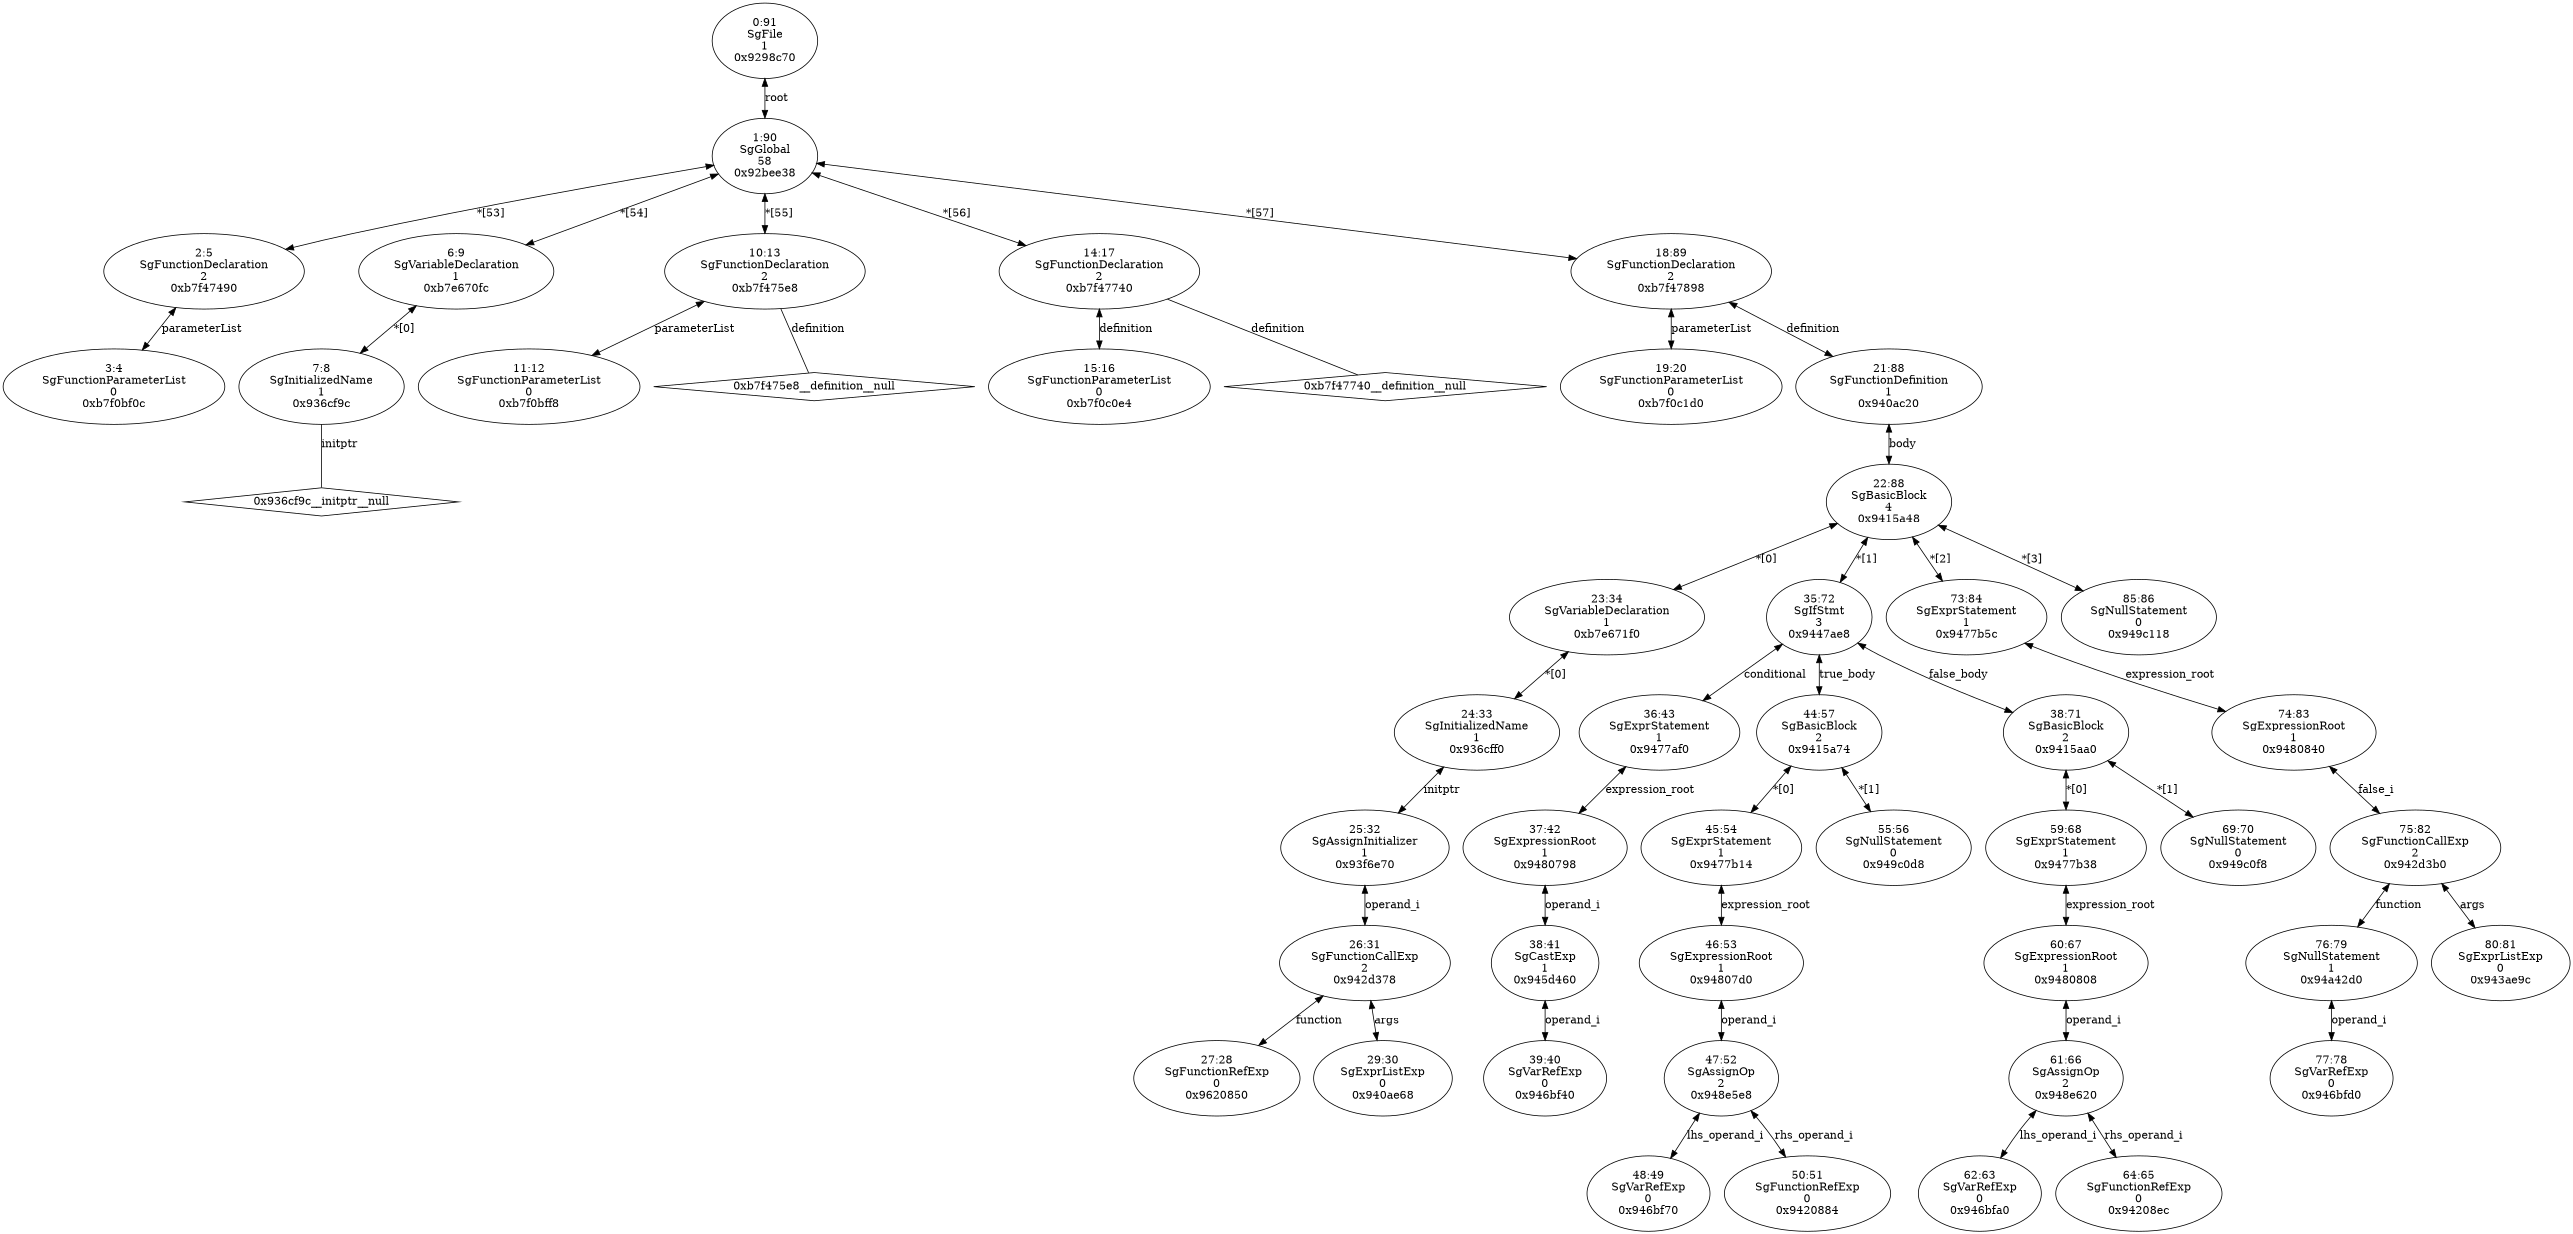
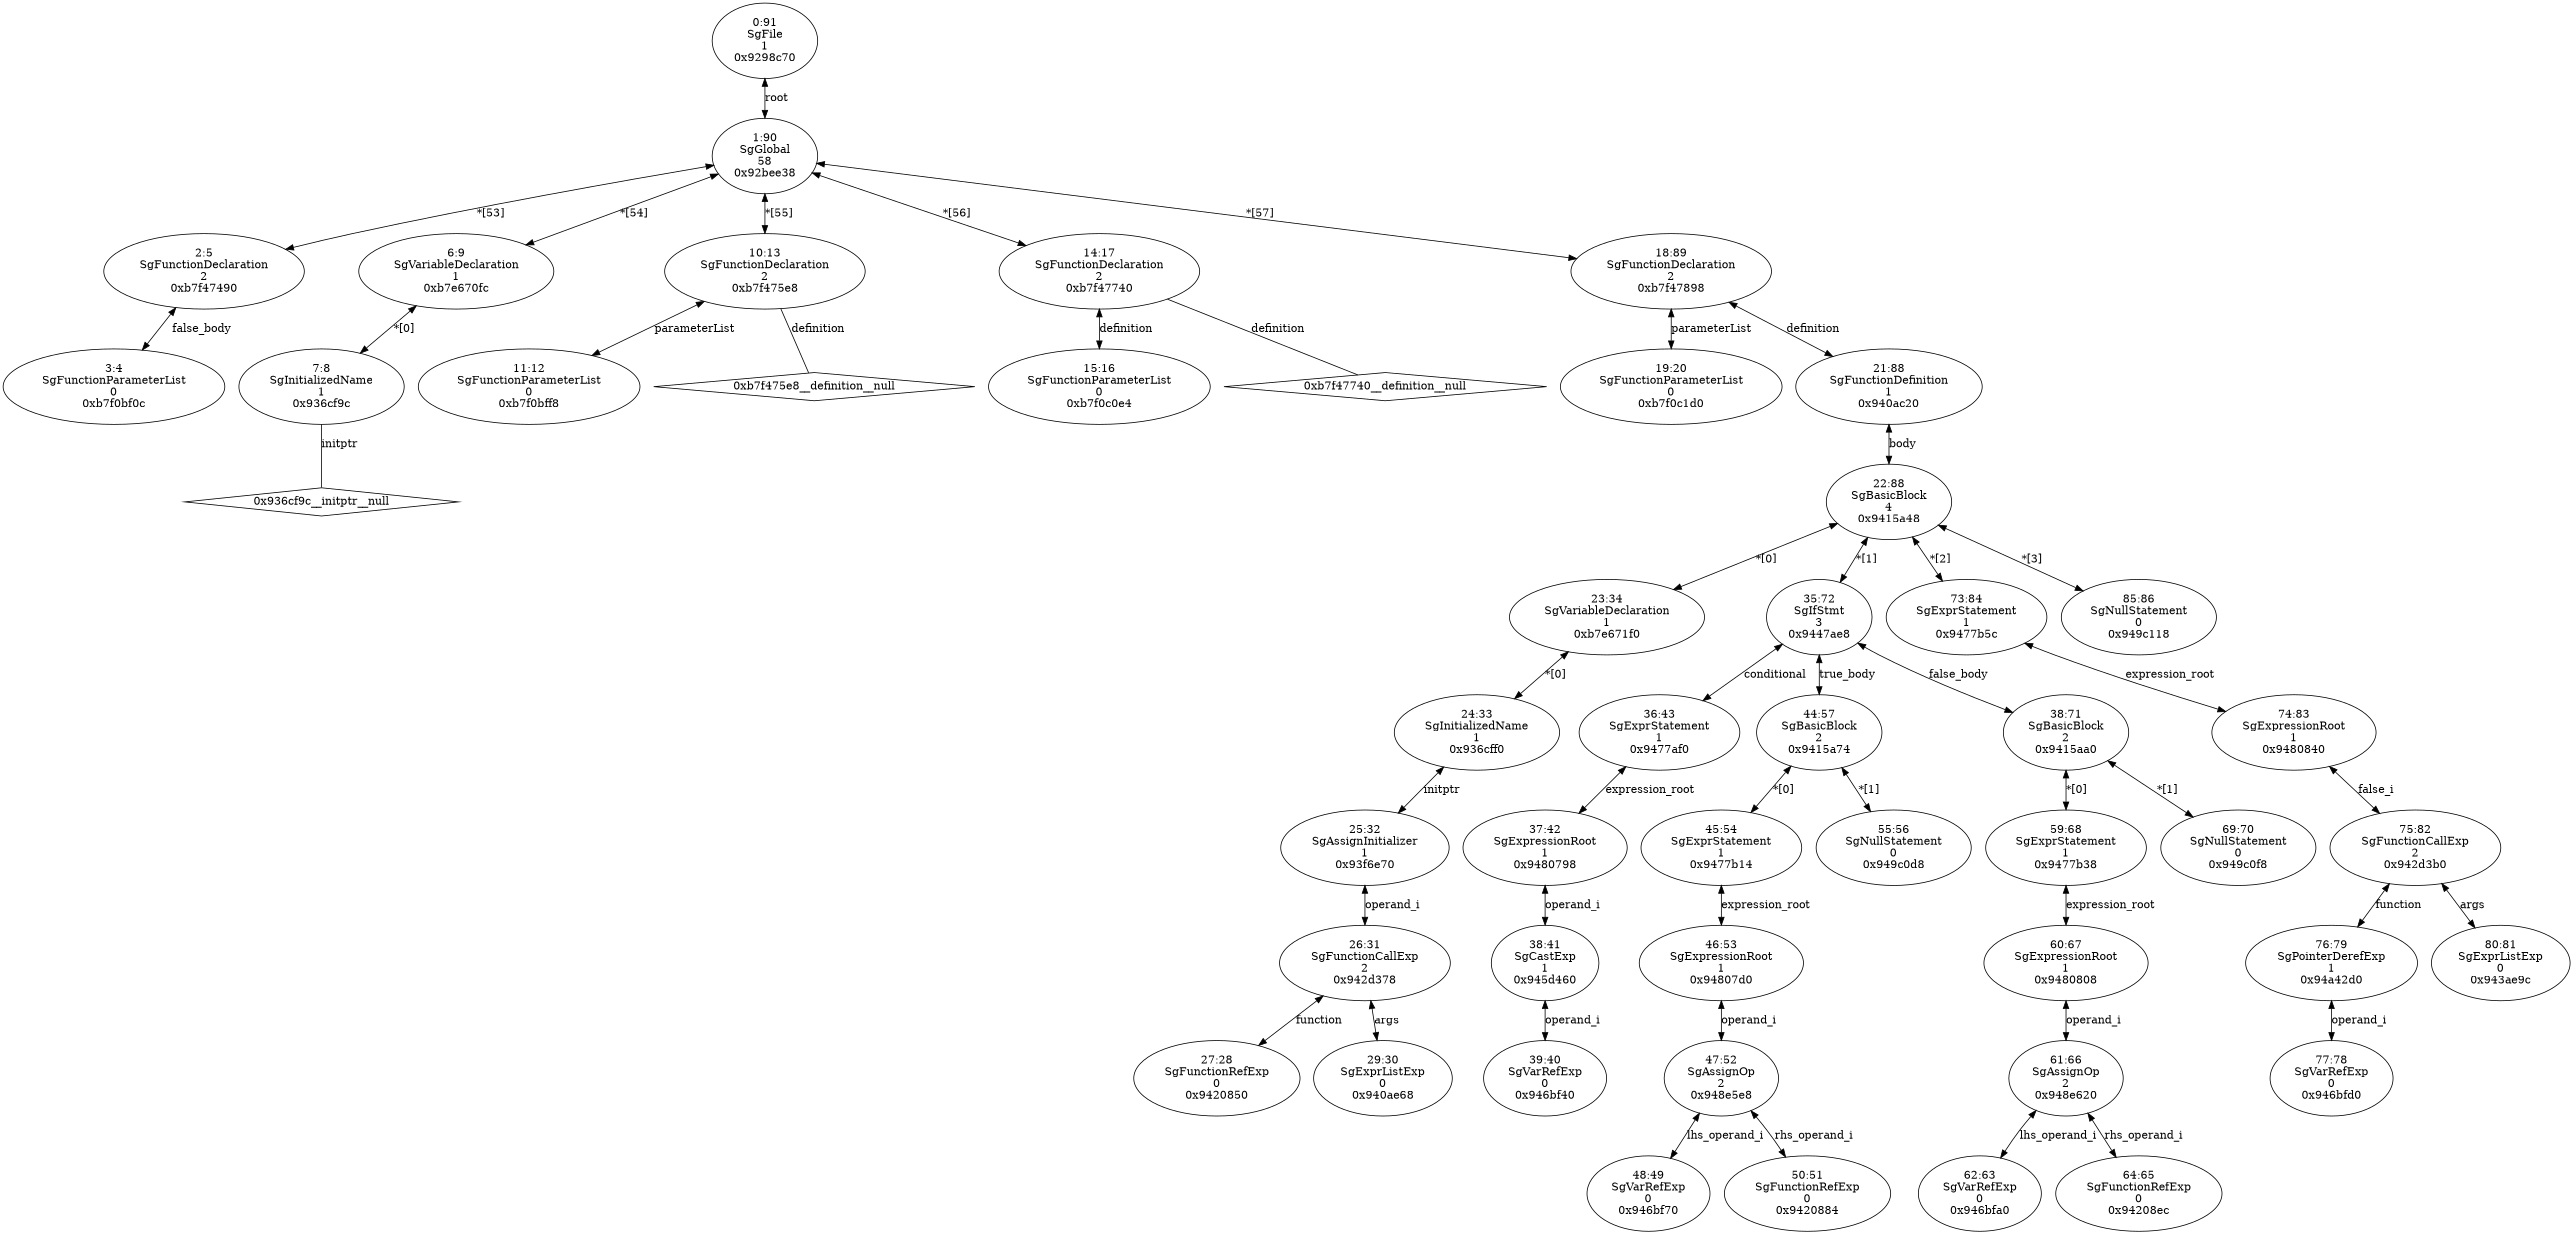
(202, 329) -> (202, 329)
(2332, 963) -> (2332, 963)
(1217, 1078) -> (1217, 1078)
